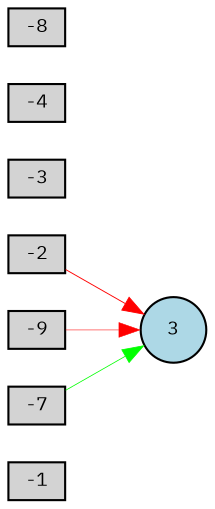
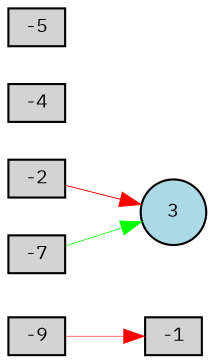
(37, 27) -> (37, 27)
(37, 179) -> none
(92, 330) -> (94, 336)
